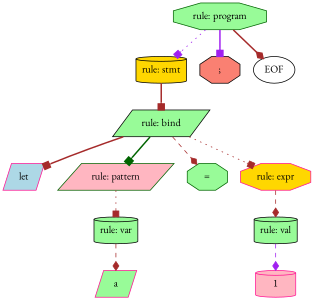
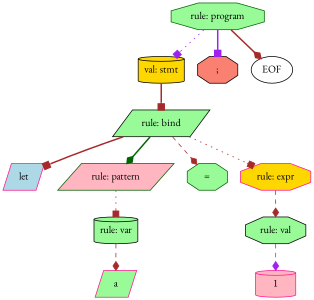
(161, 70) -> (161, 70)
(141, 147) -> (141, 147)
(276, 230) -> (276, 230)
